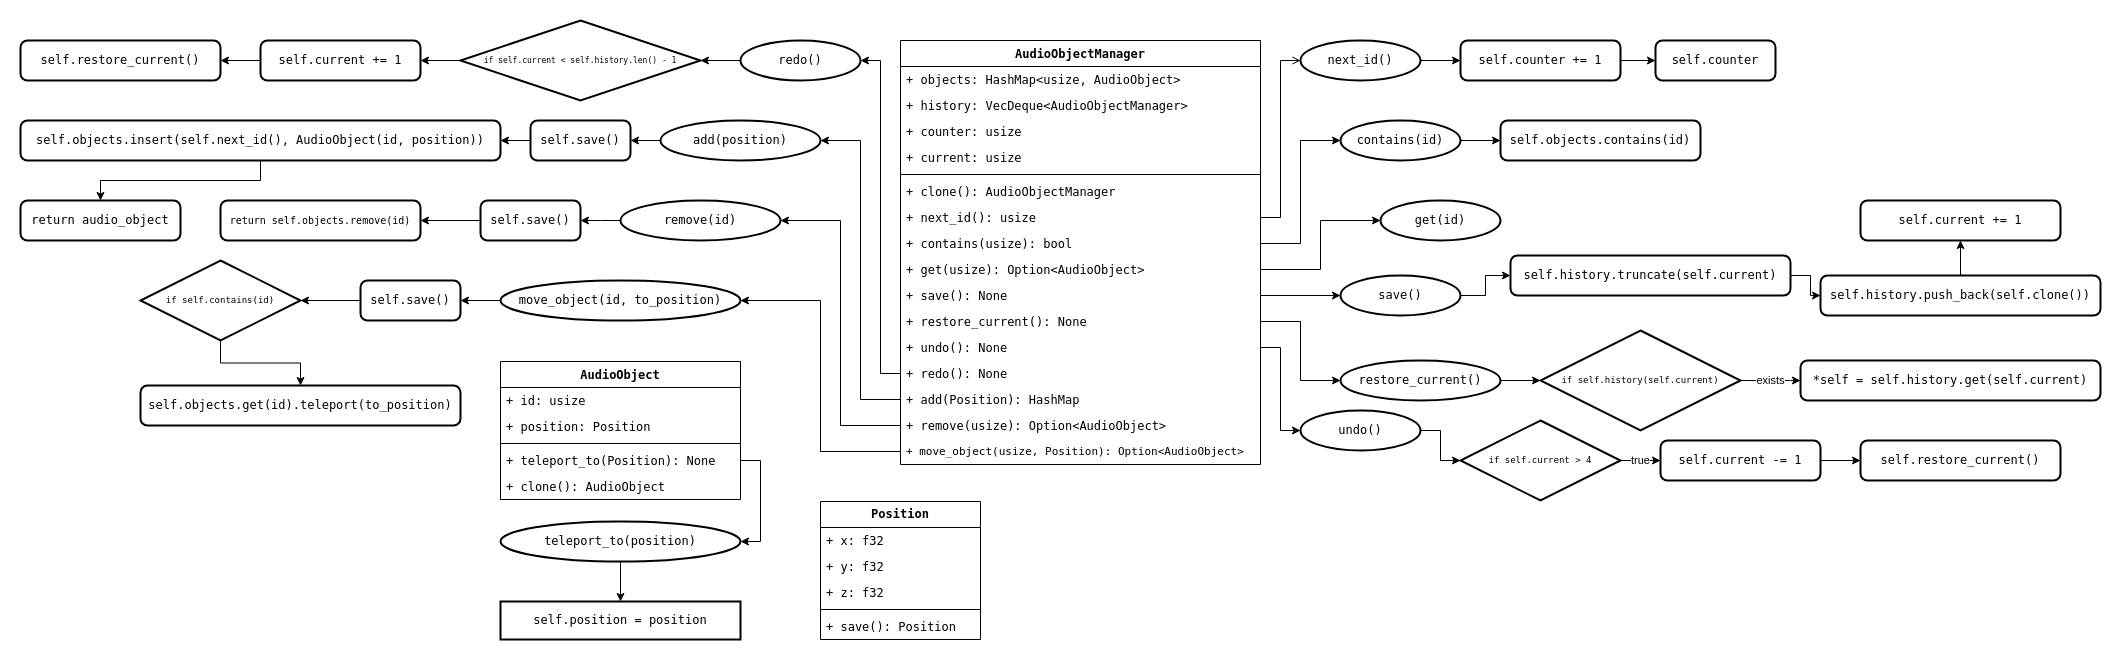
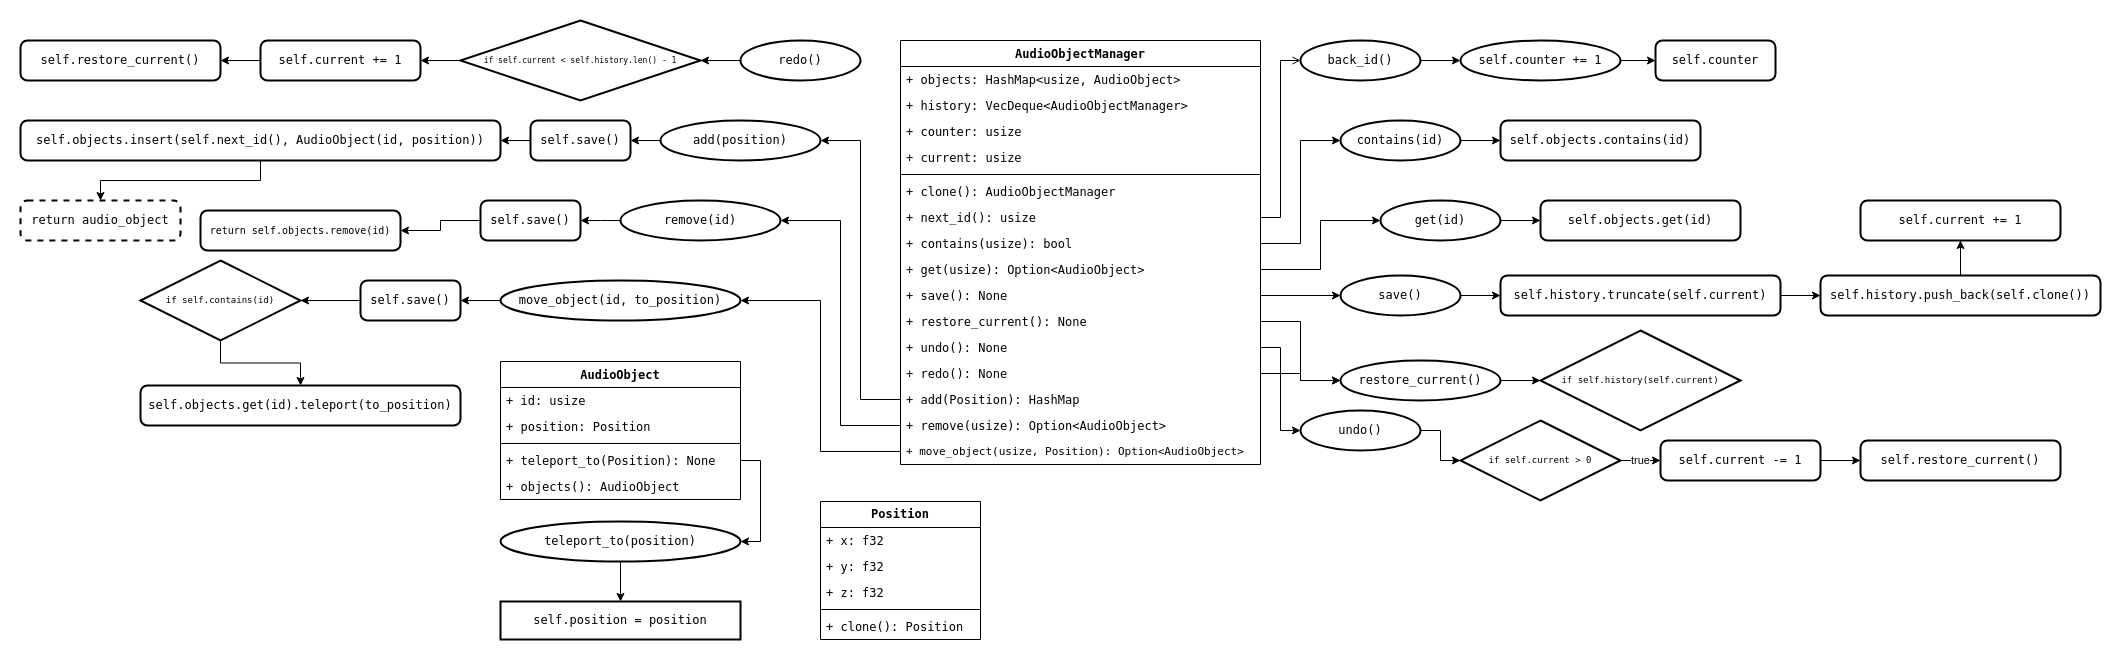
(1361, 61) -> (1361, 61)
(1541, 61) -> (1541, 61)
(881, 220) -> (1279, 374)
(101, 221) -> (101, 221)
(321, 221) -> (301, 231)
none -> (1517, 221)
none -> (1641, 221)
(1651, 276) -> (1641, 296)
(1767, 381) -> none
(1951, 381) -> none
(1541, 461) -> (1541, 461)
(573, 488) -> (581, 488)
(879, 628) -> (881, 628)
